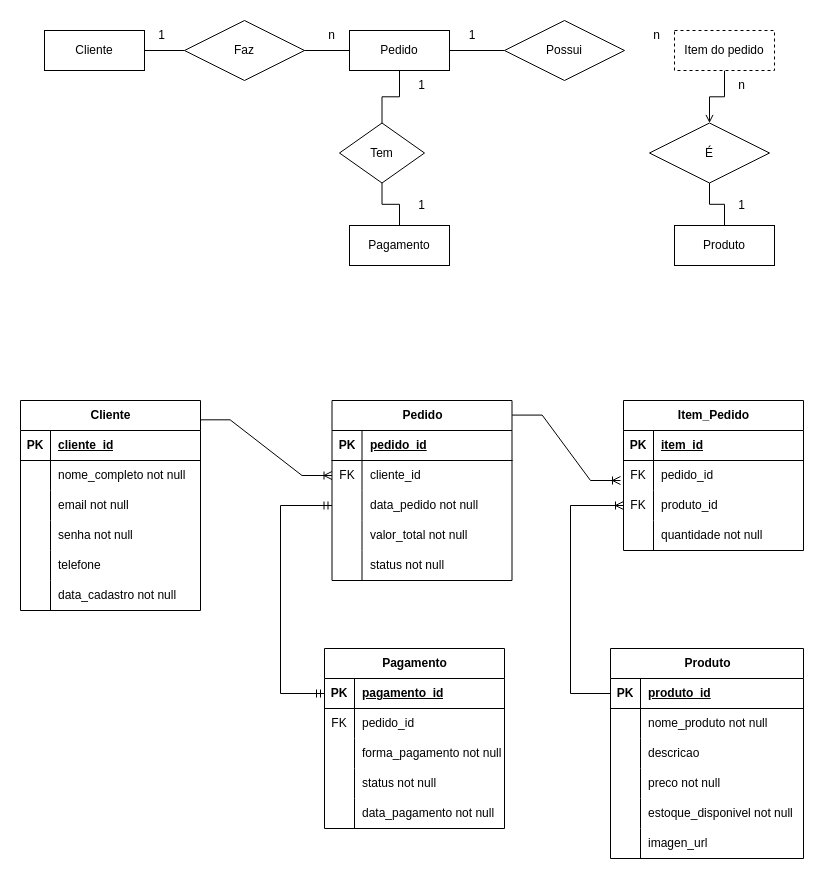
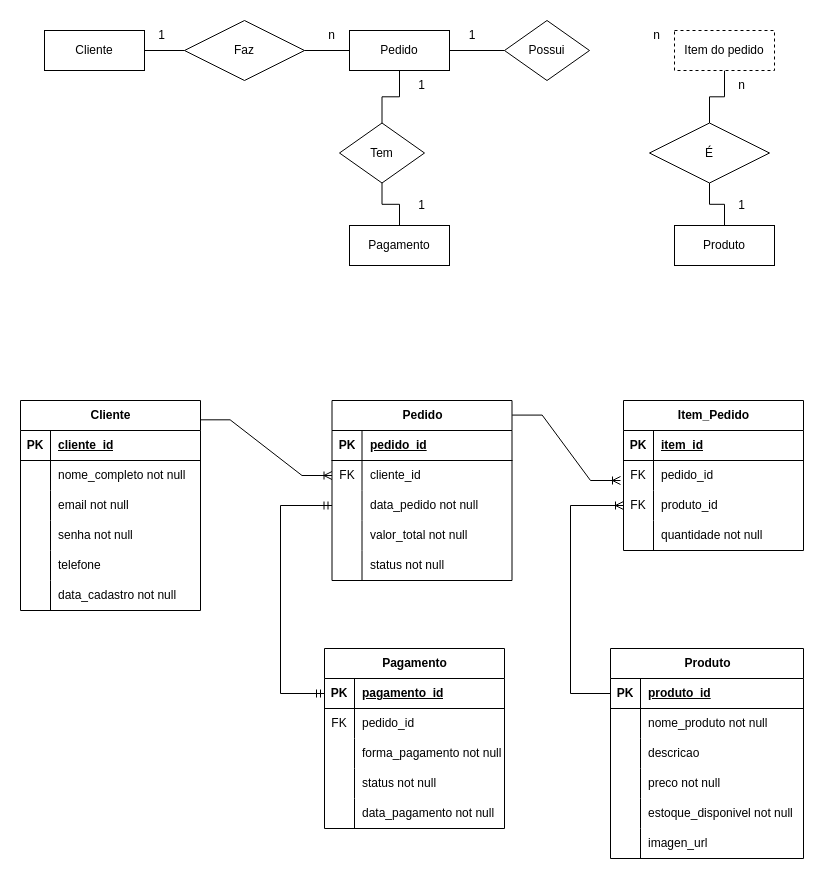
(565, 51) -> (547, 51)
(710, 117) -> (710, 118)
